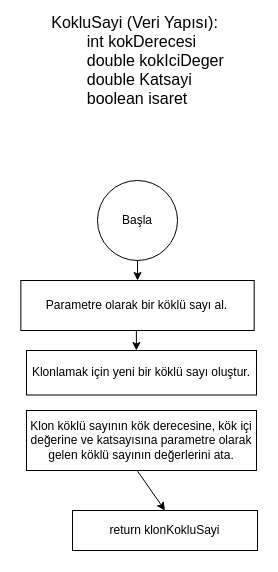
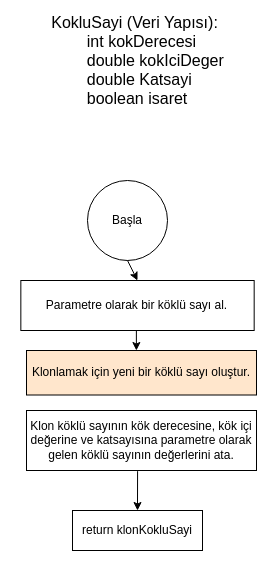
(138, 221) -> (128, 221)
(142, 373) -> (142, 373)
(165, 531) -> (138, 531)
